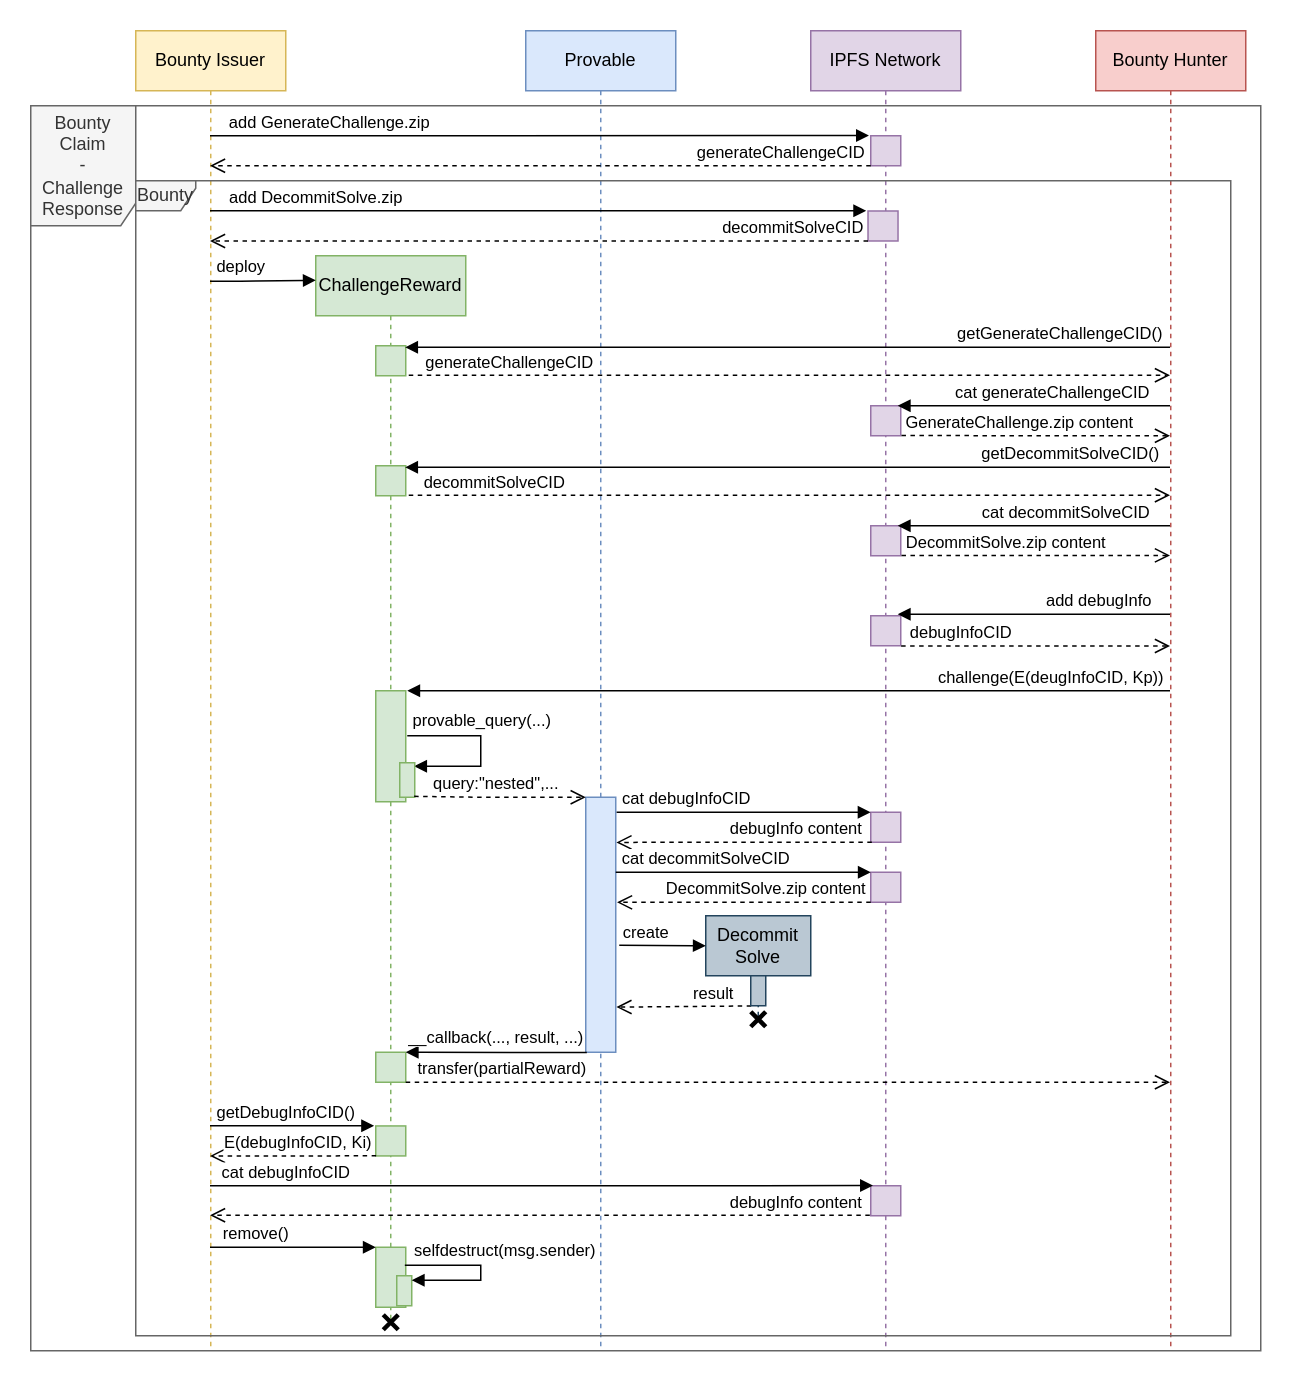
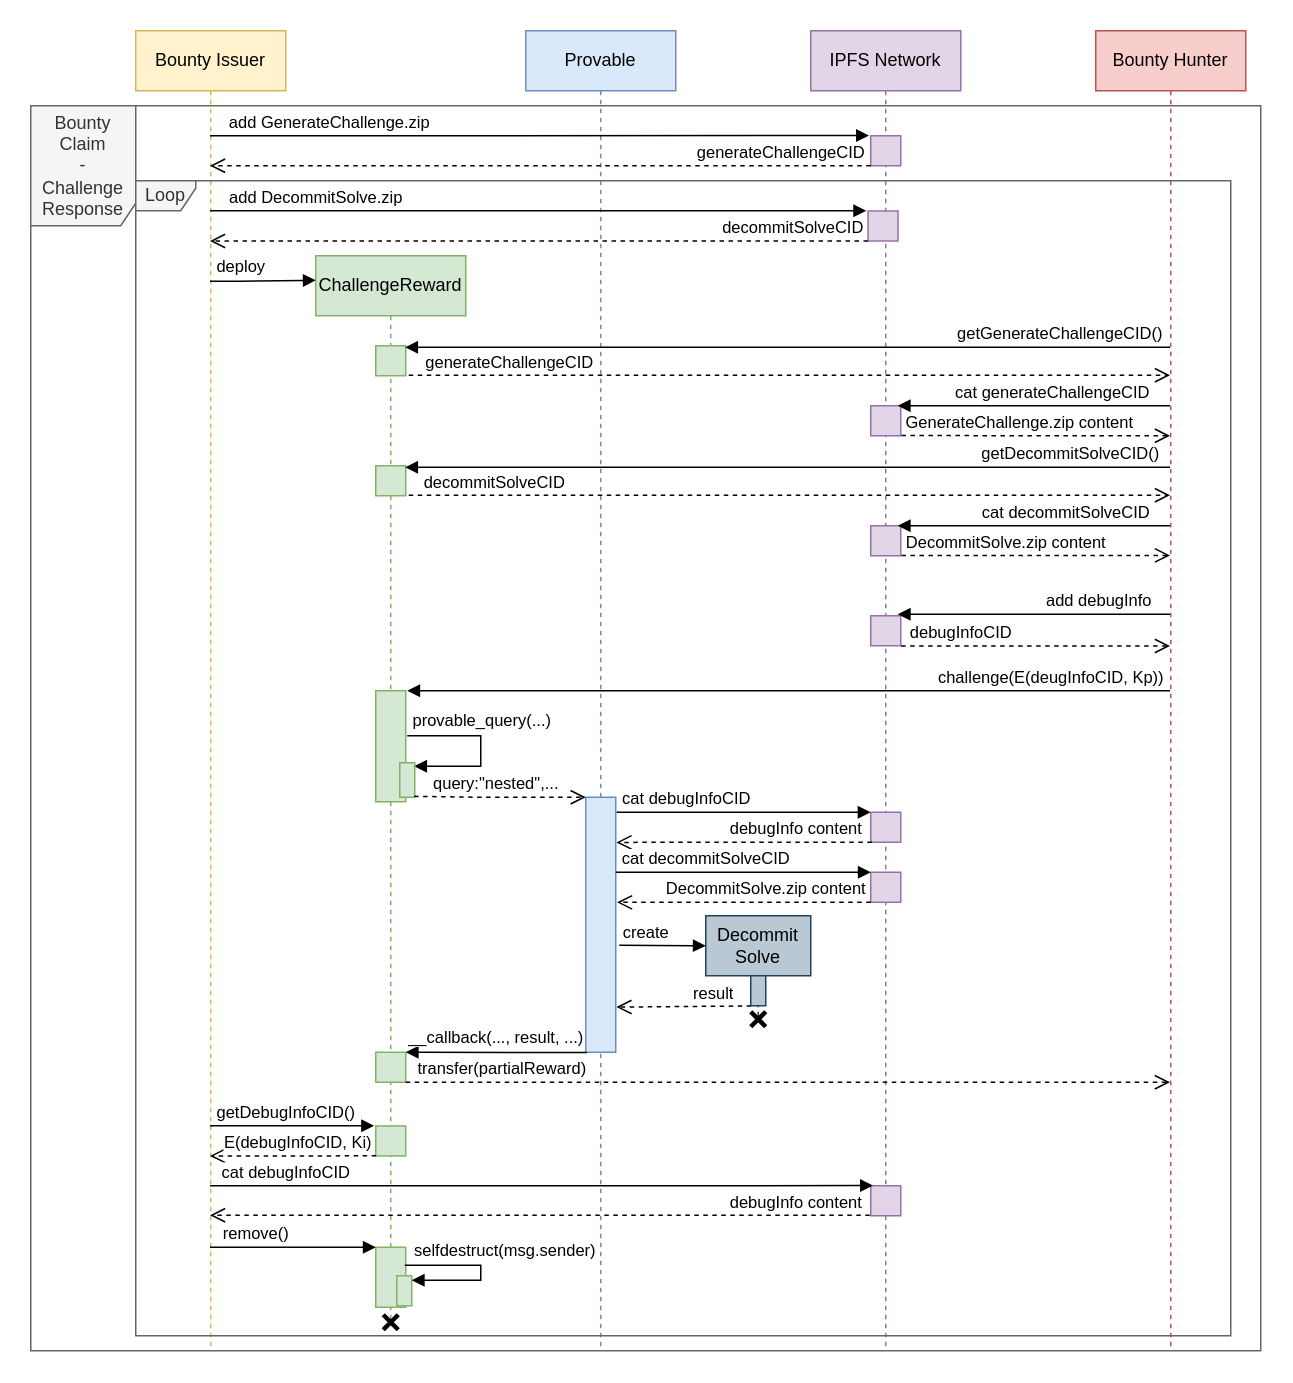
(166, 196) -> (166, 196)
